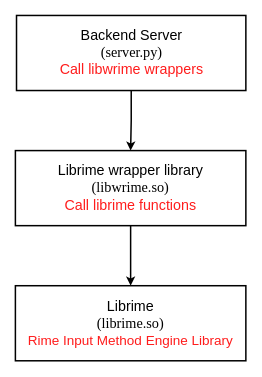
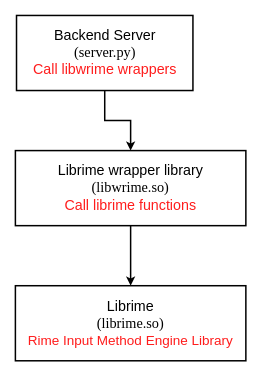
(131, 53) -> (105, 53)
